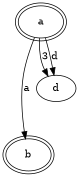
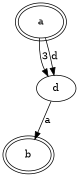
(22, 84) -> (44, 117)
